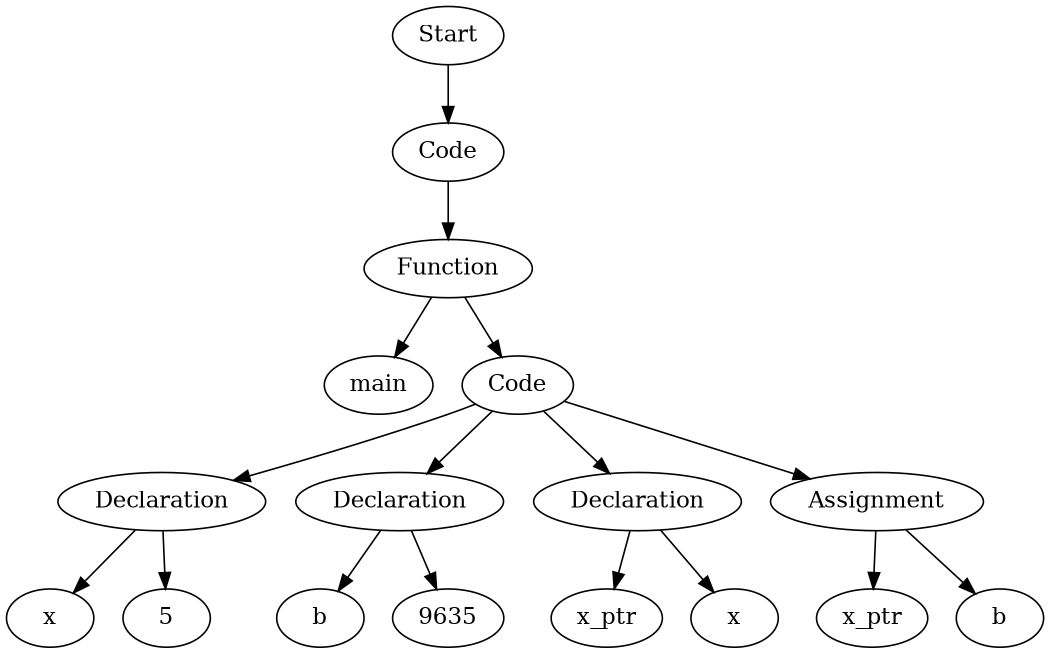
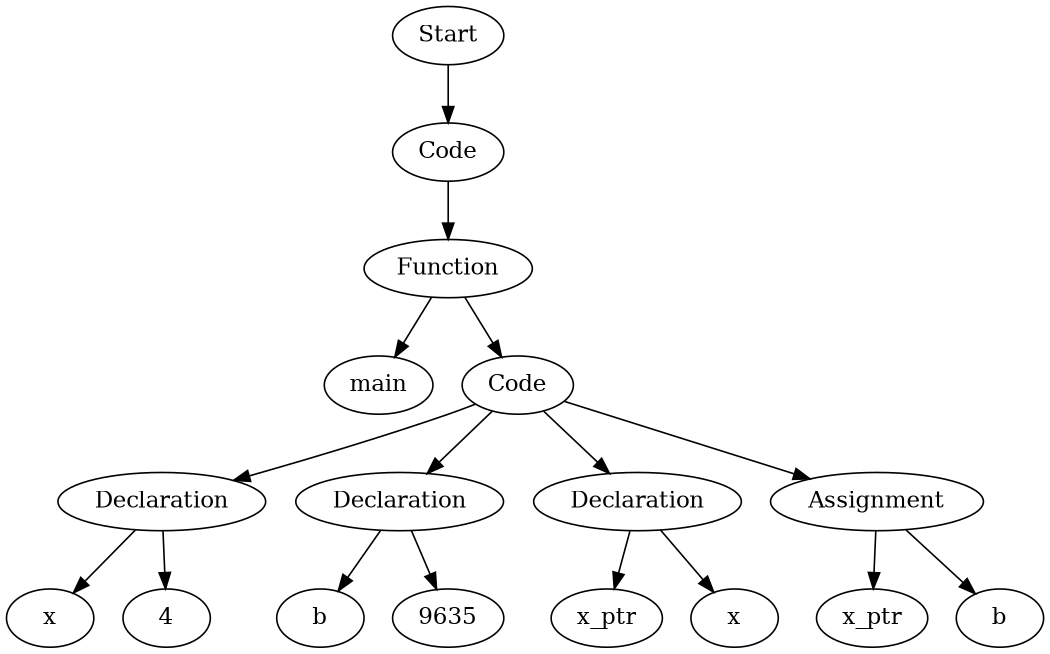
(167, 618) -> (167, 618)
